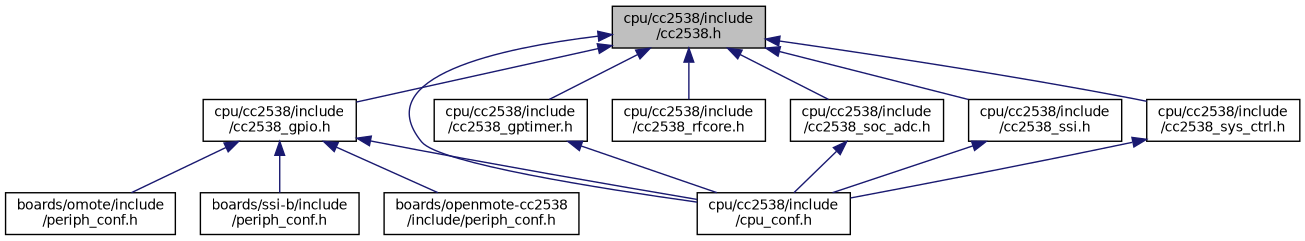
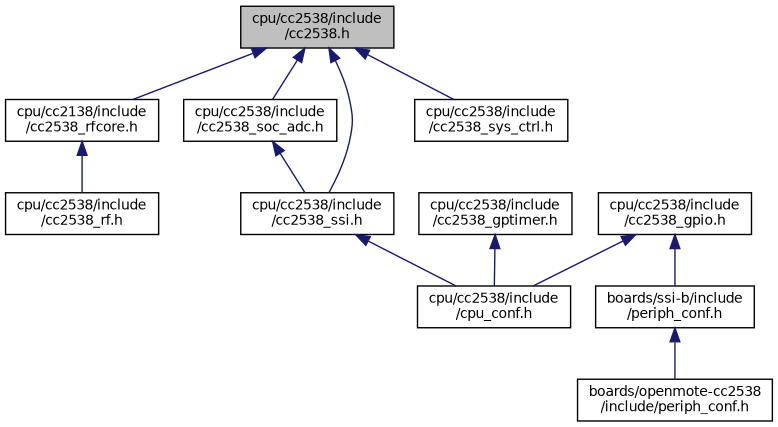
(477, 75) -> none
(594, 77) -> none
(689, 120) -> (82, 120)
(418, 135) -> none
(387, 170) -> (675, 361)
(992, 171) -> none
(815, 172) -> (293, 173)
none -> (82, 214)
(90, 214) -> none
